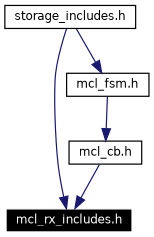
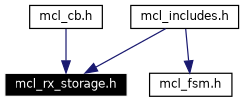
(70, 17) -> (185, 17)
(107, 113) -> none
(69, 220) -> (66, 85)
